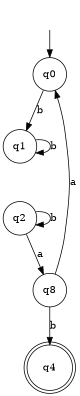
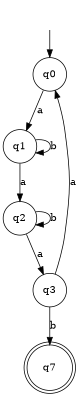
(40, 110) -> (40, 110)
none -> (20, 179)
(50, 290) -> (50, 290)
(50, 368) -> (50, 368)
